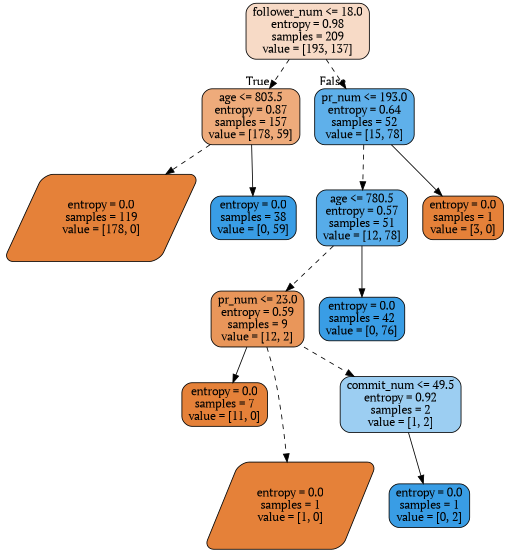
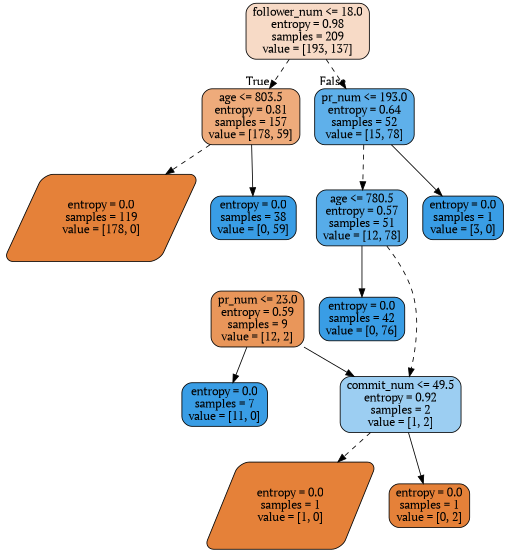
(251, 117) -> (251, 117)
(463, 218) -> (463, 218)
(313, 266) -> (415, 304)
(325, 360) -> (325, 360)
(279, 400) -> (357, 444)
(225, 405) -> (225, 405)
(429, 506) -> (429, 506)
